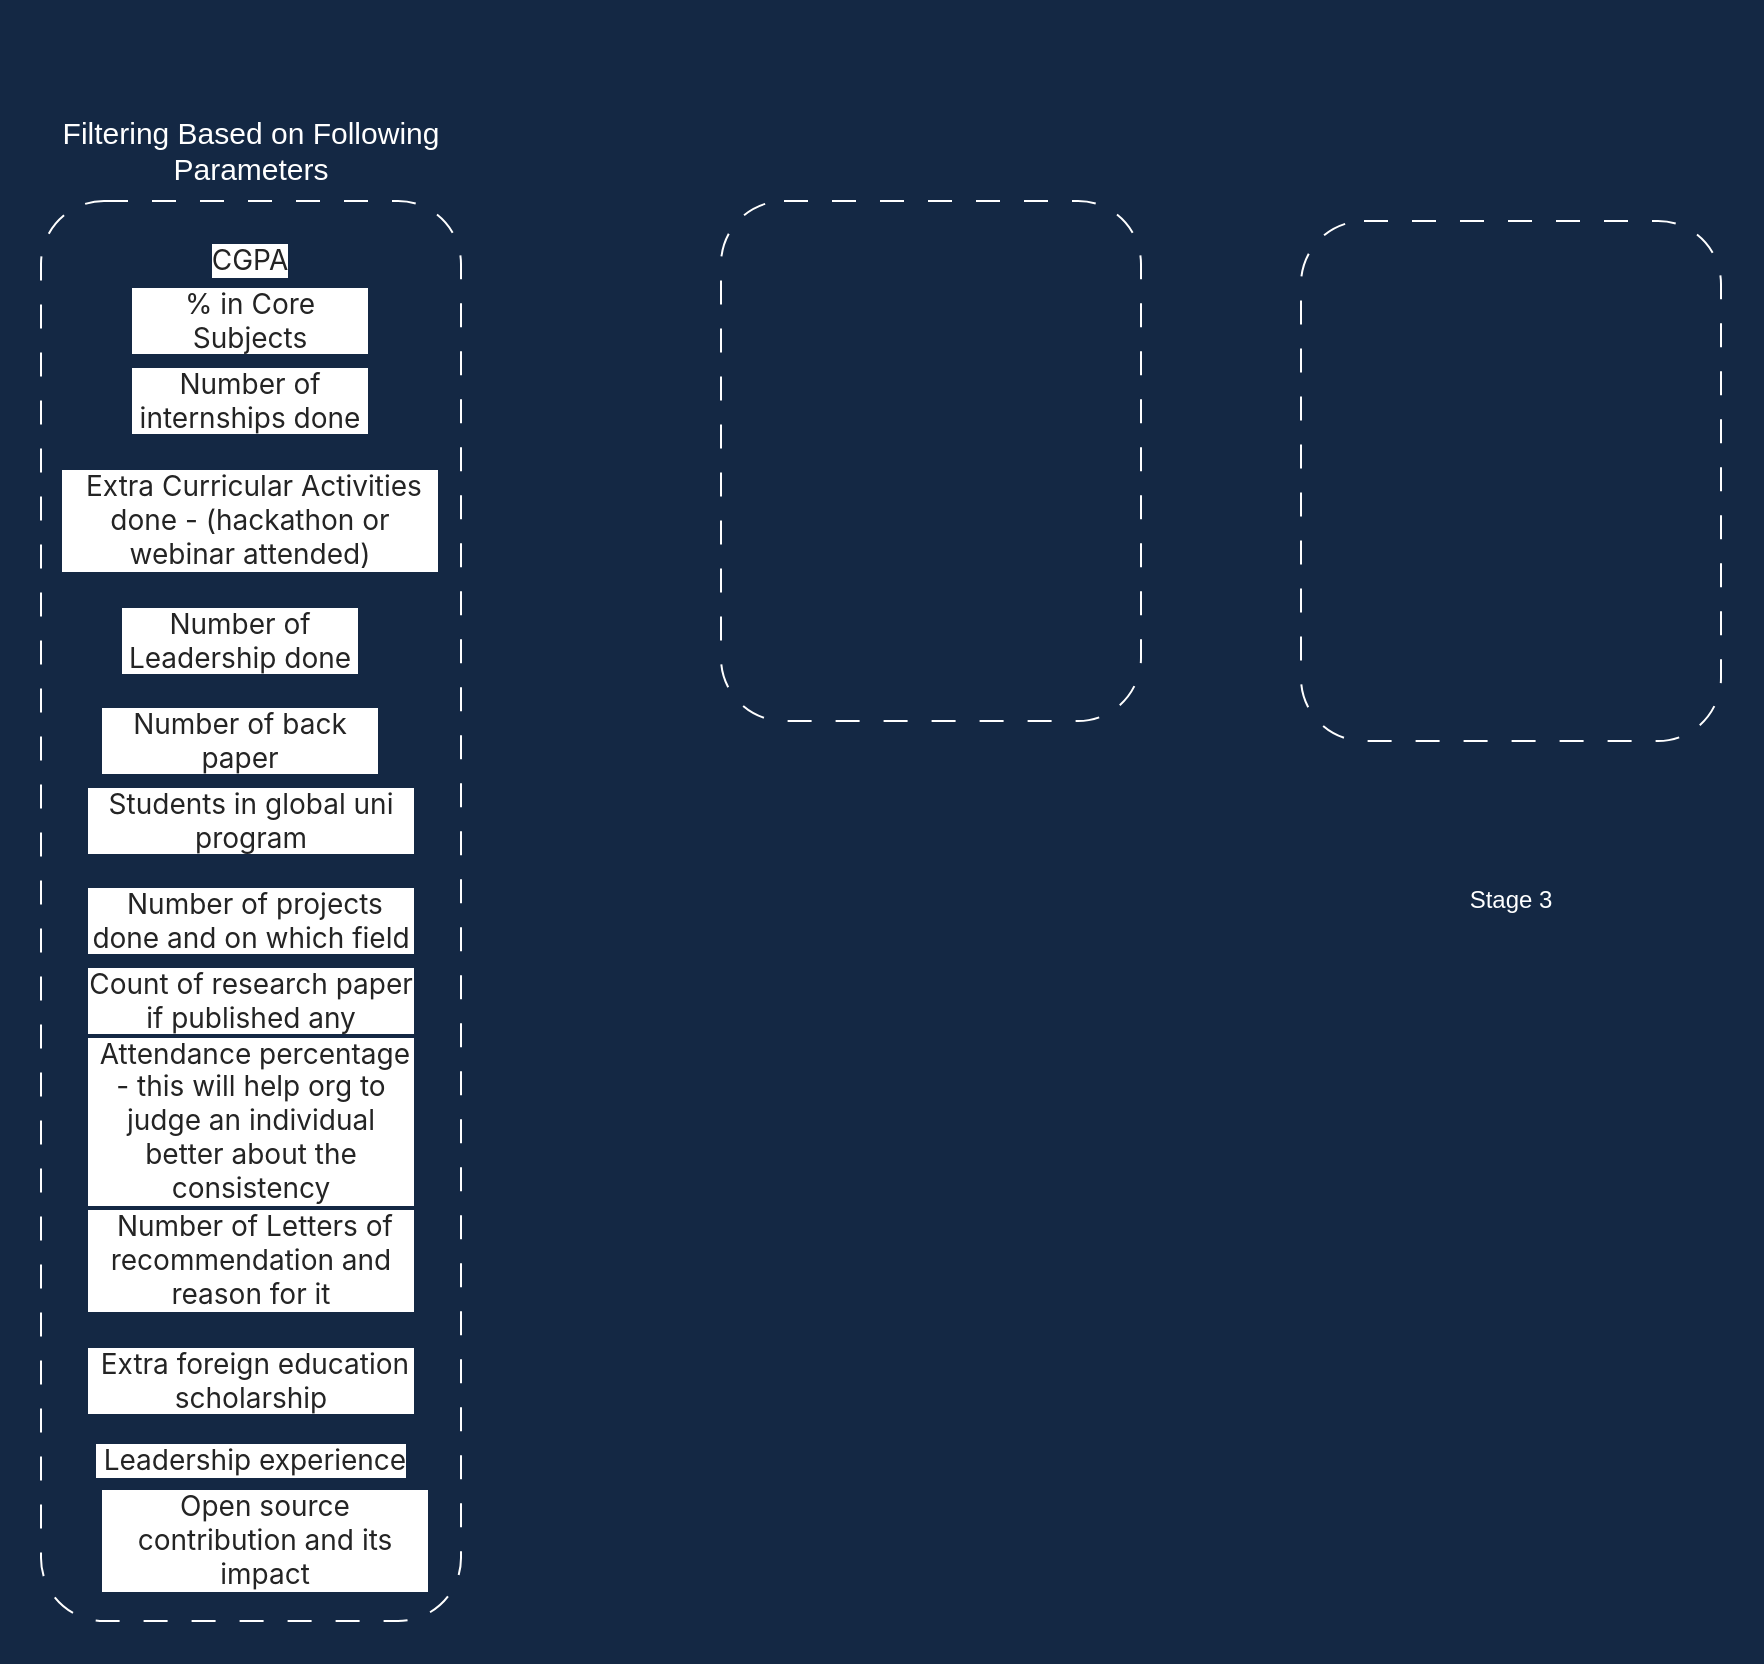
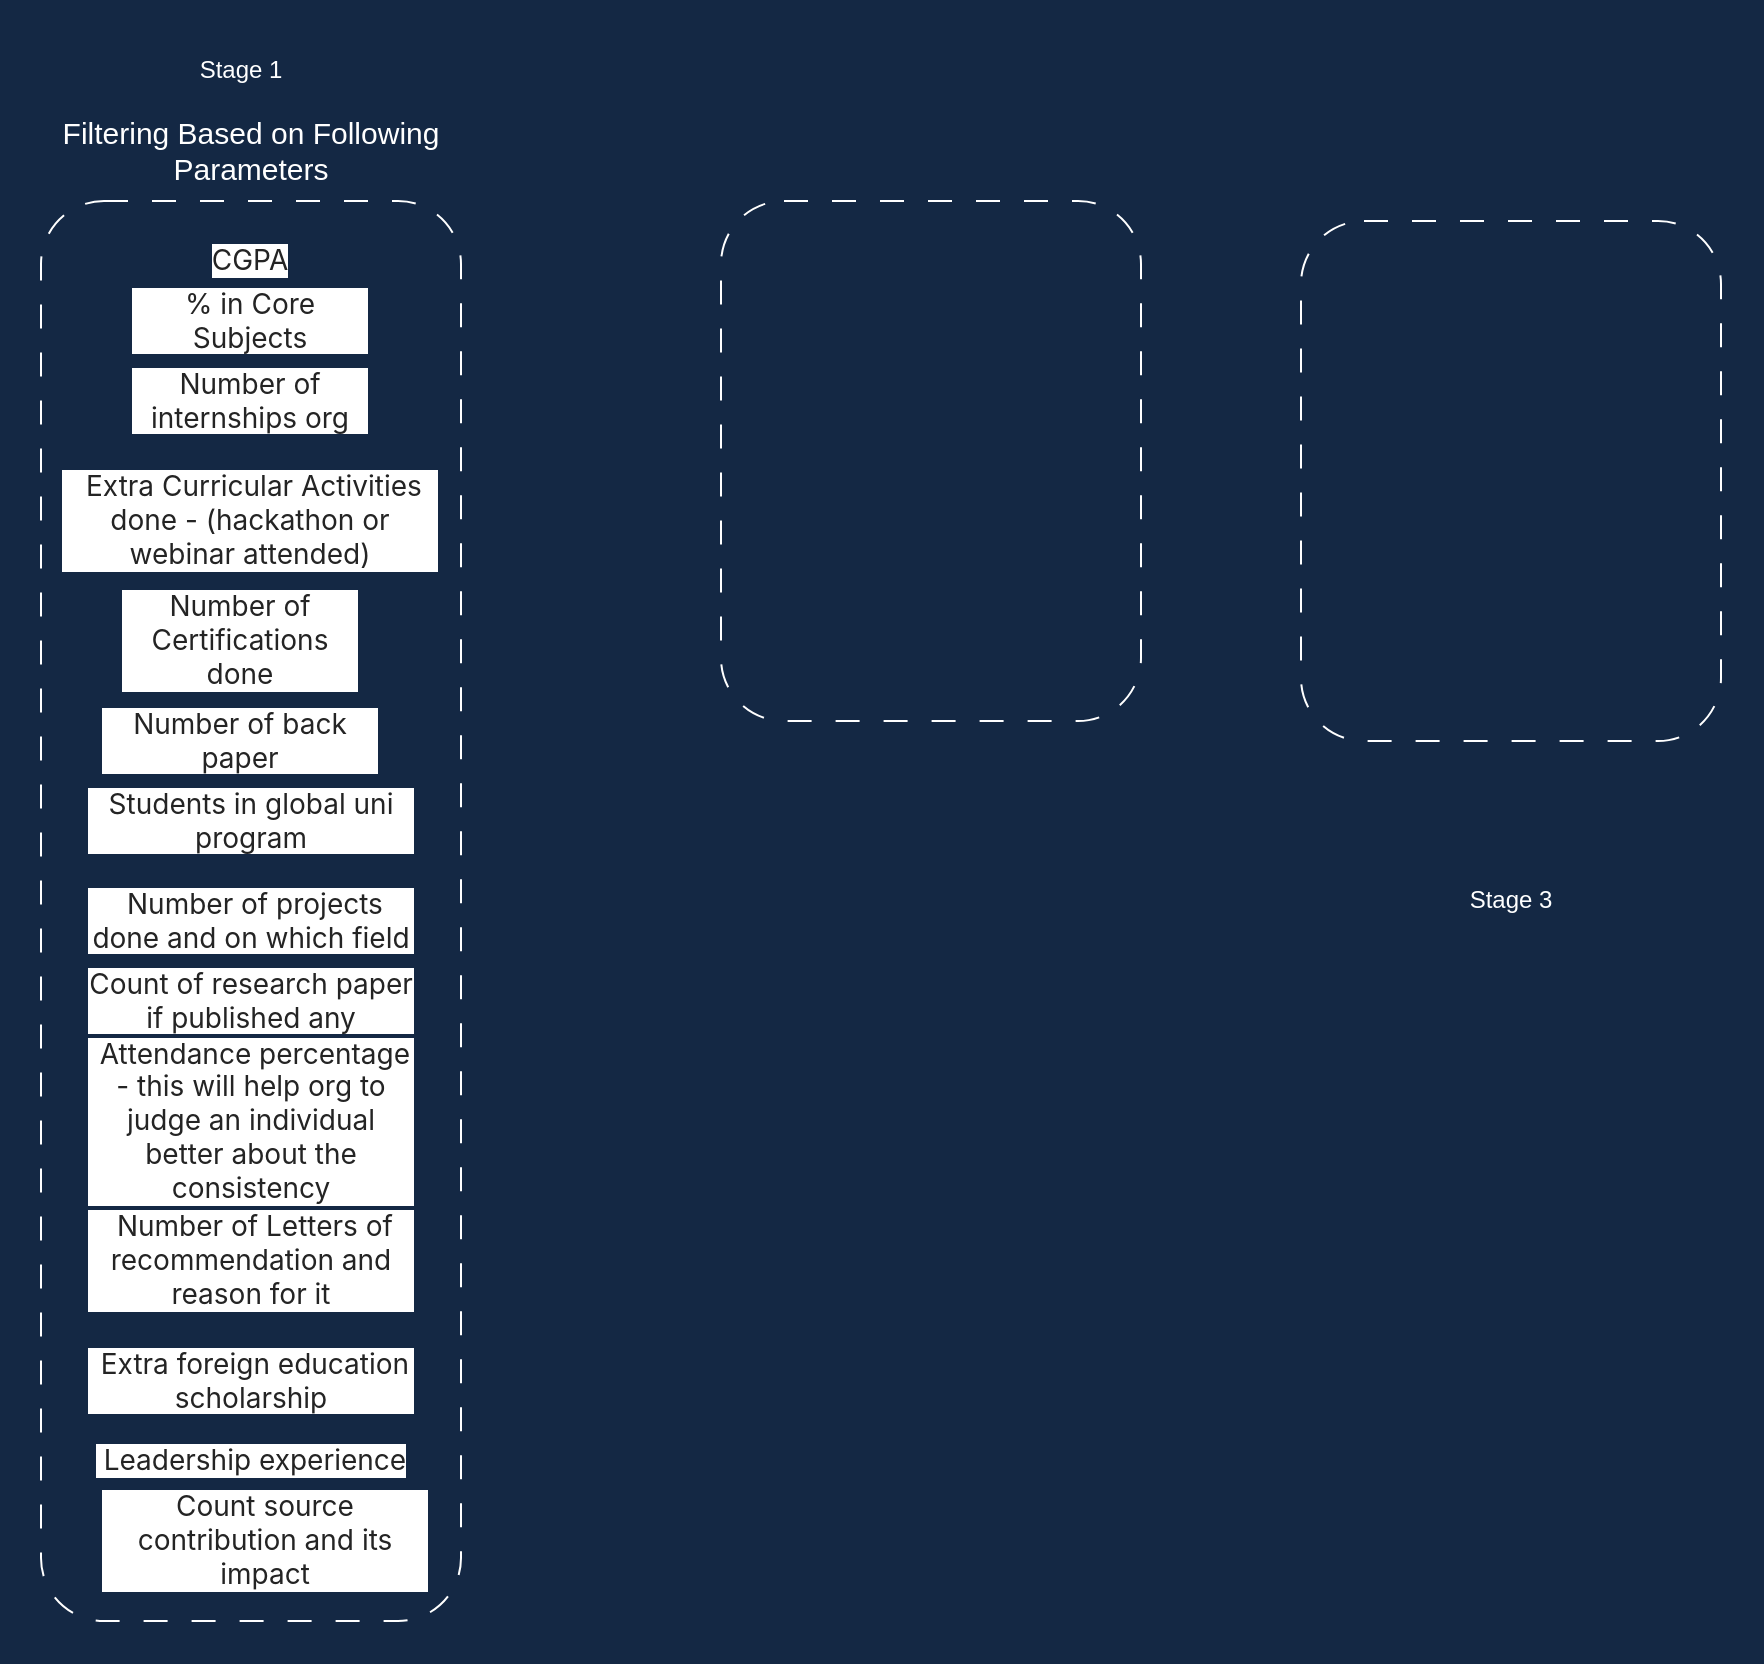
none -> (241, 71)
(251, 401) -> (251, 401)
(241, 641) -> (241, 641)
(266, 1541) -> (266, 1541)
